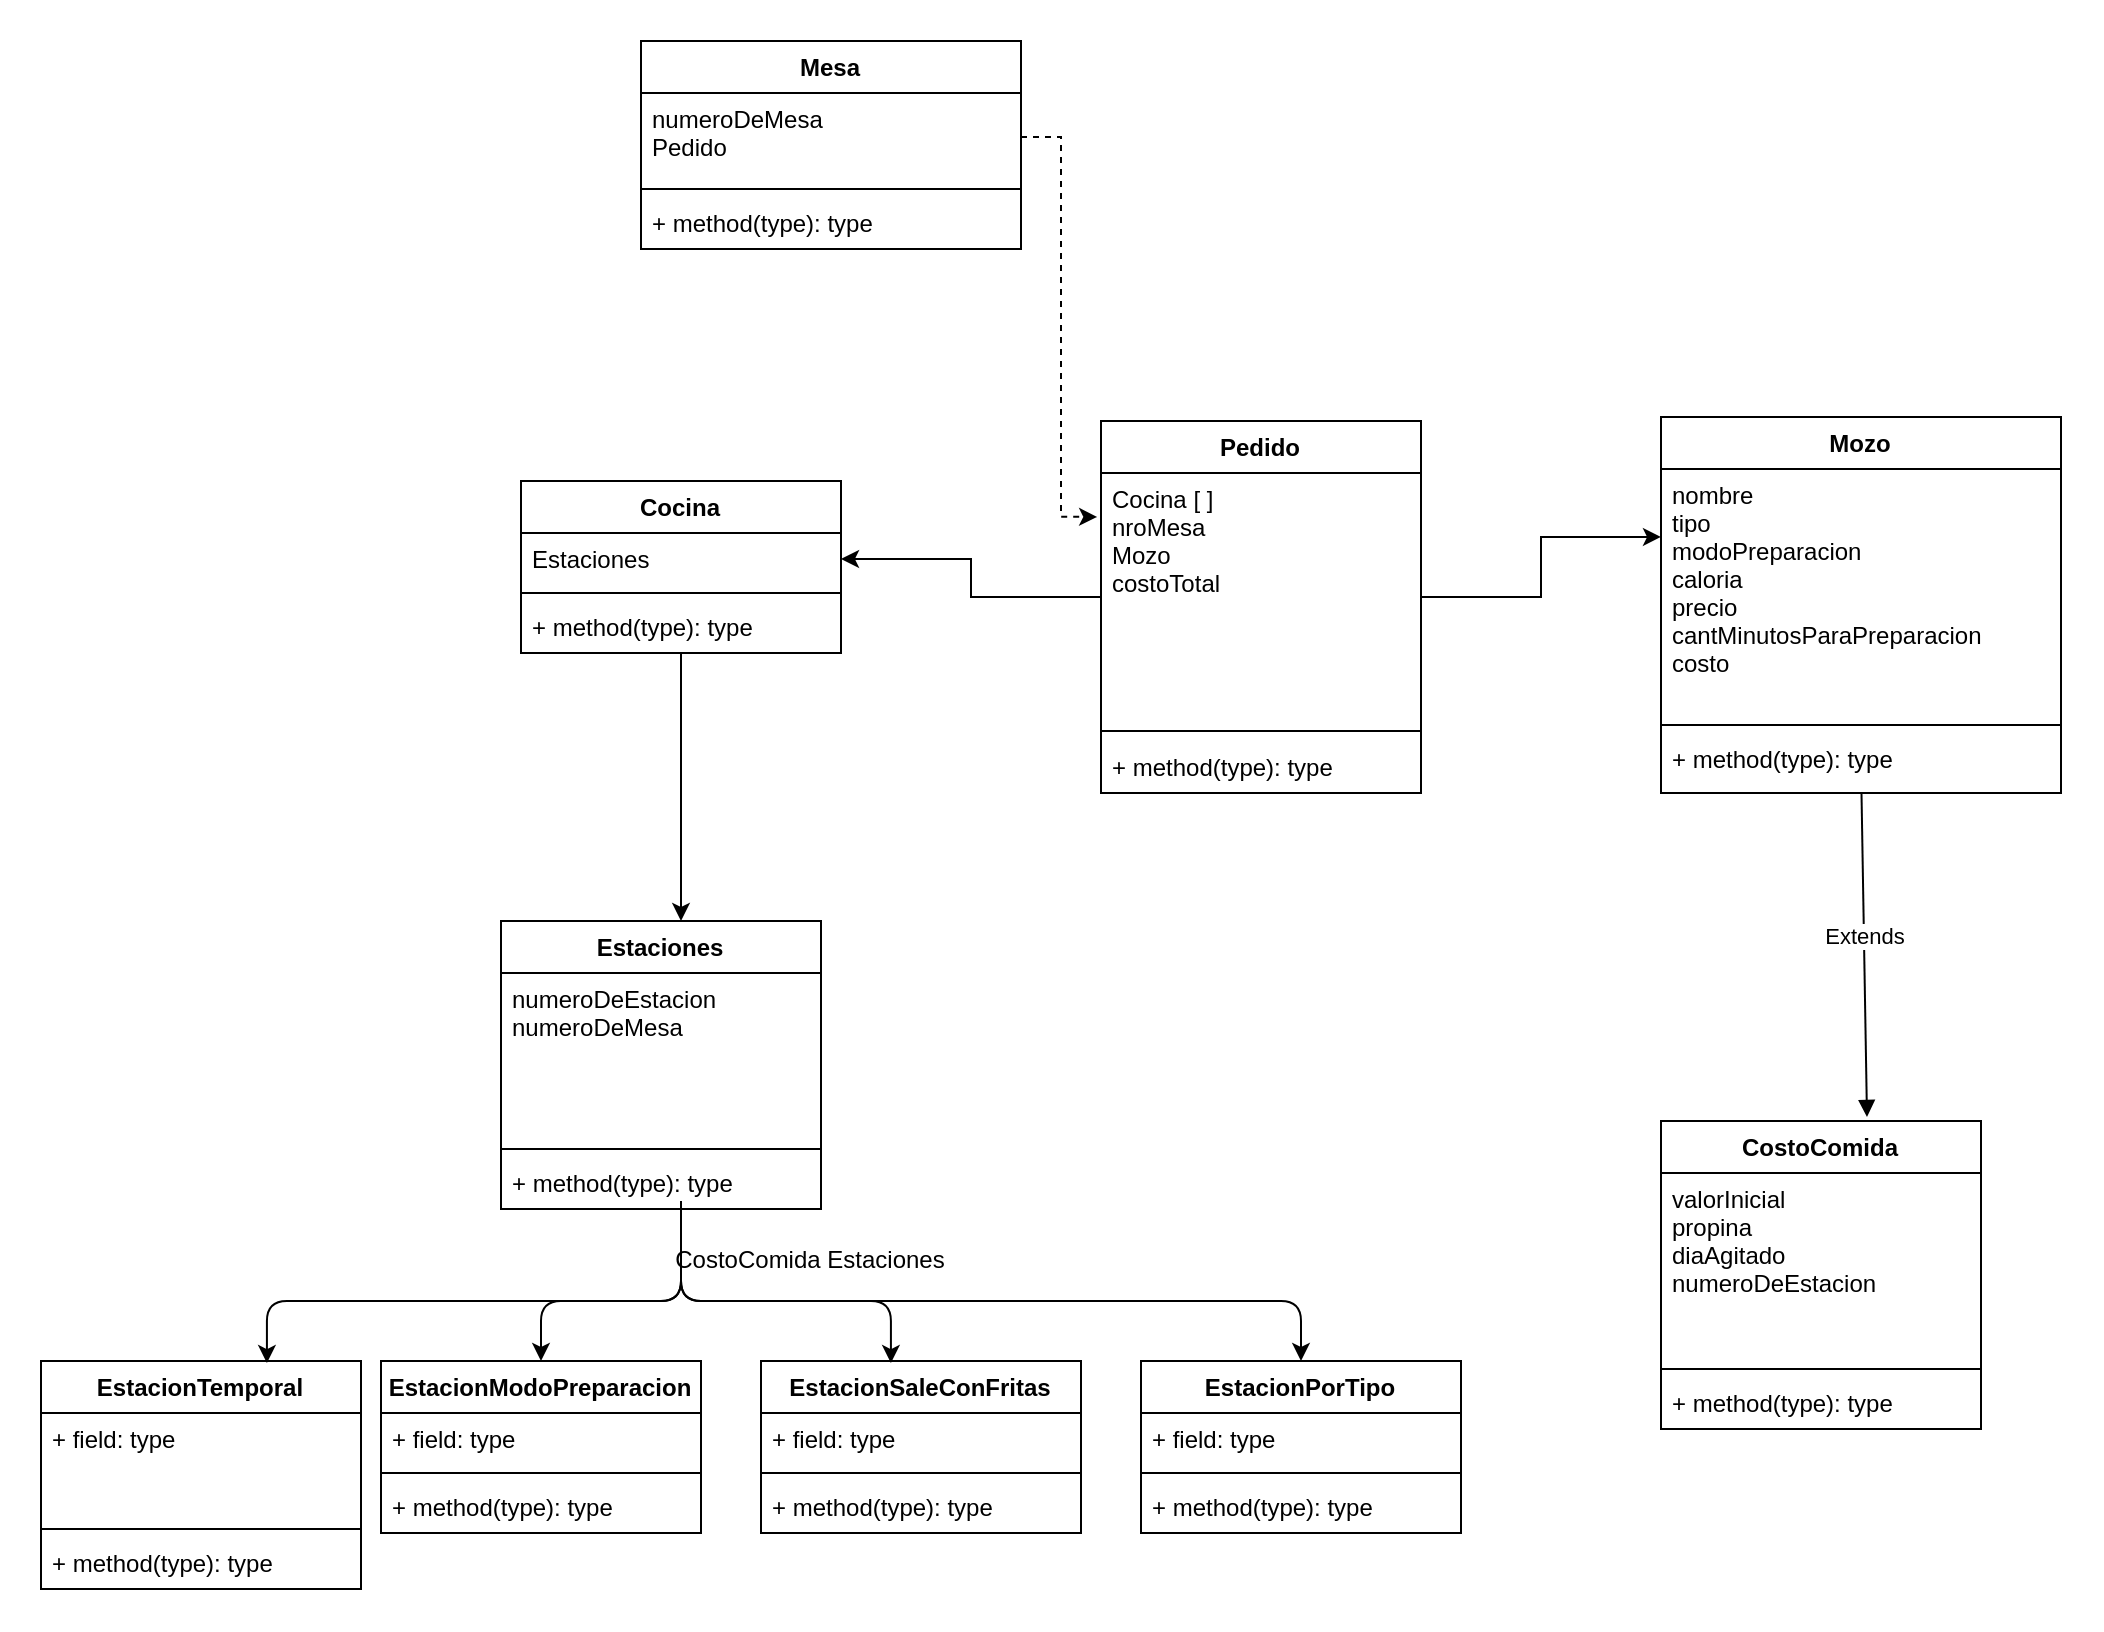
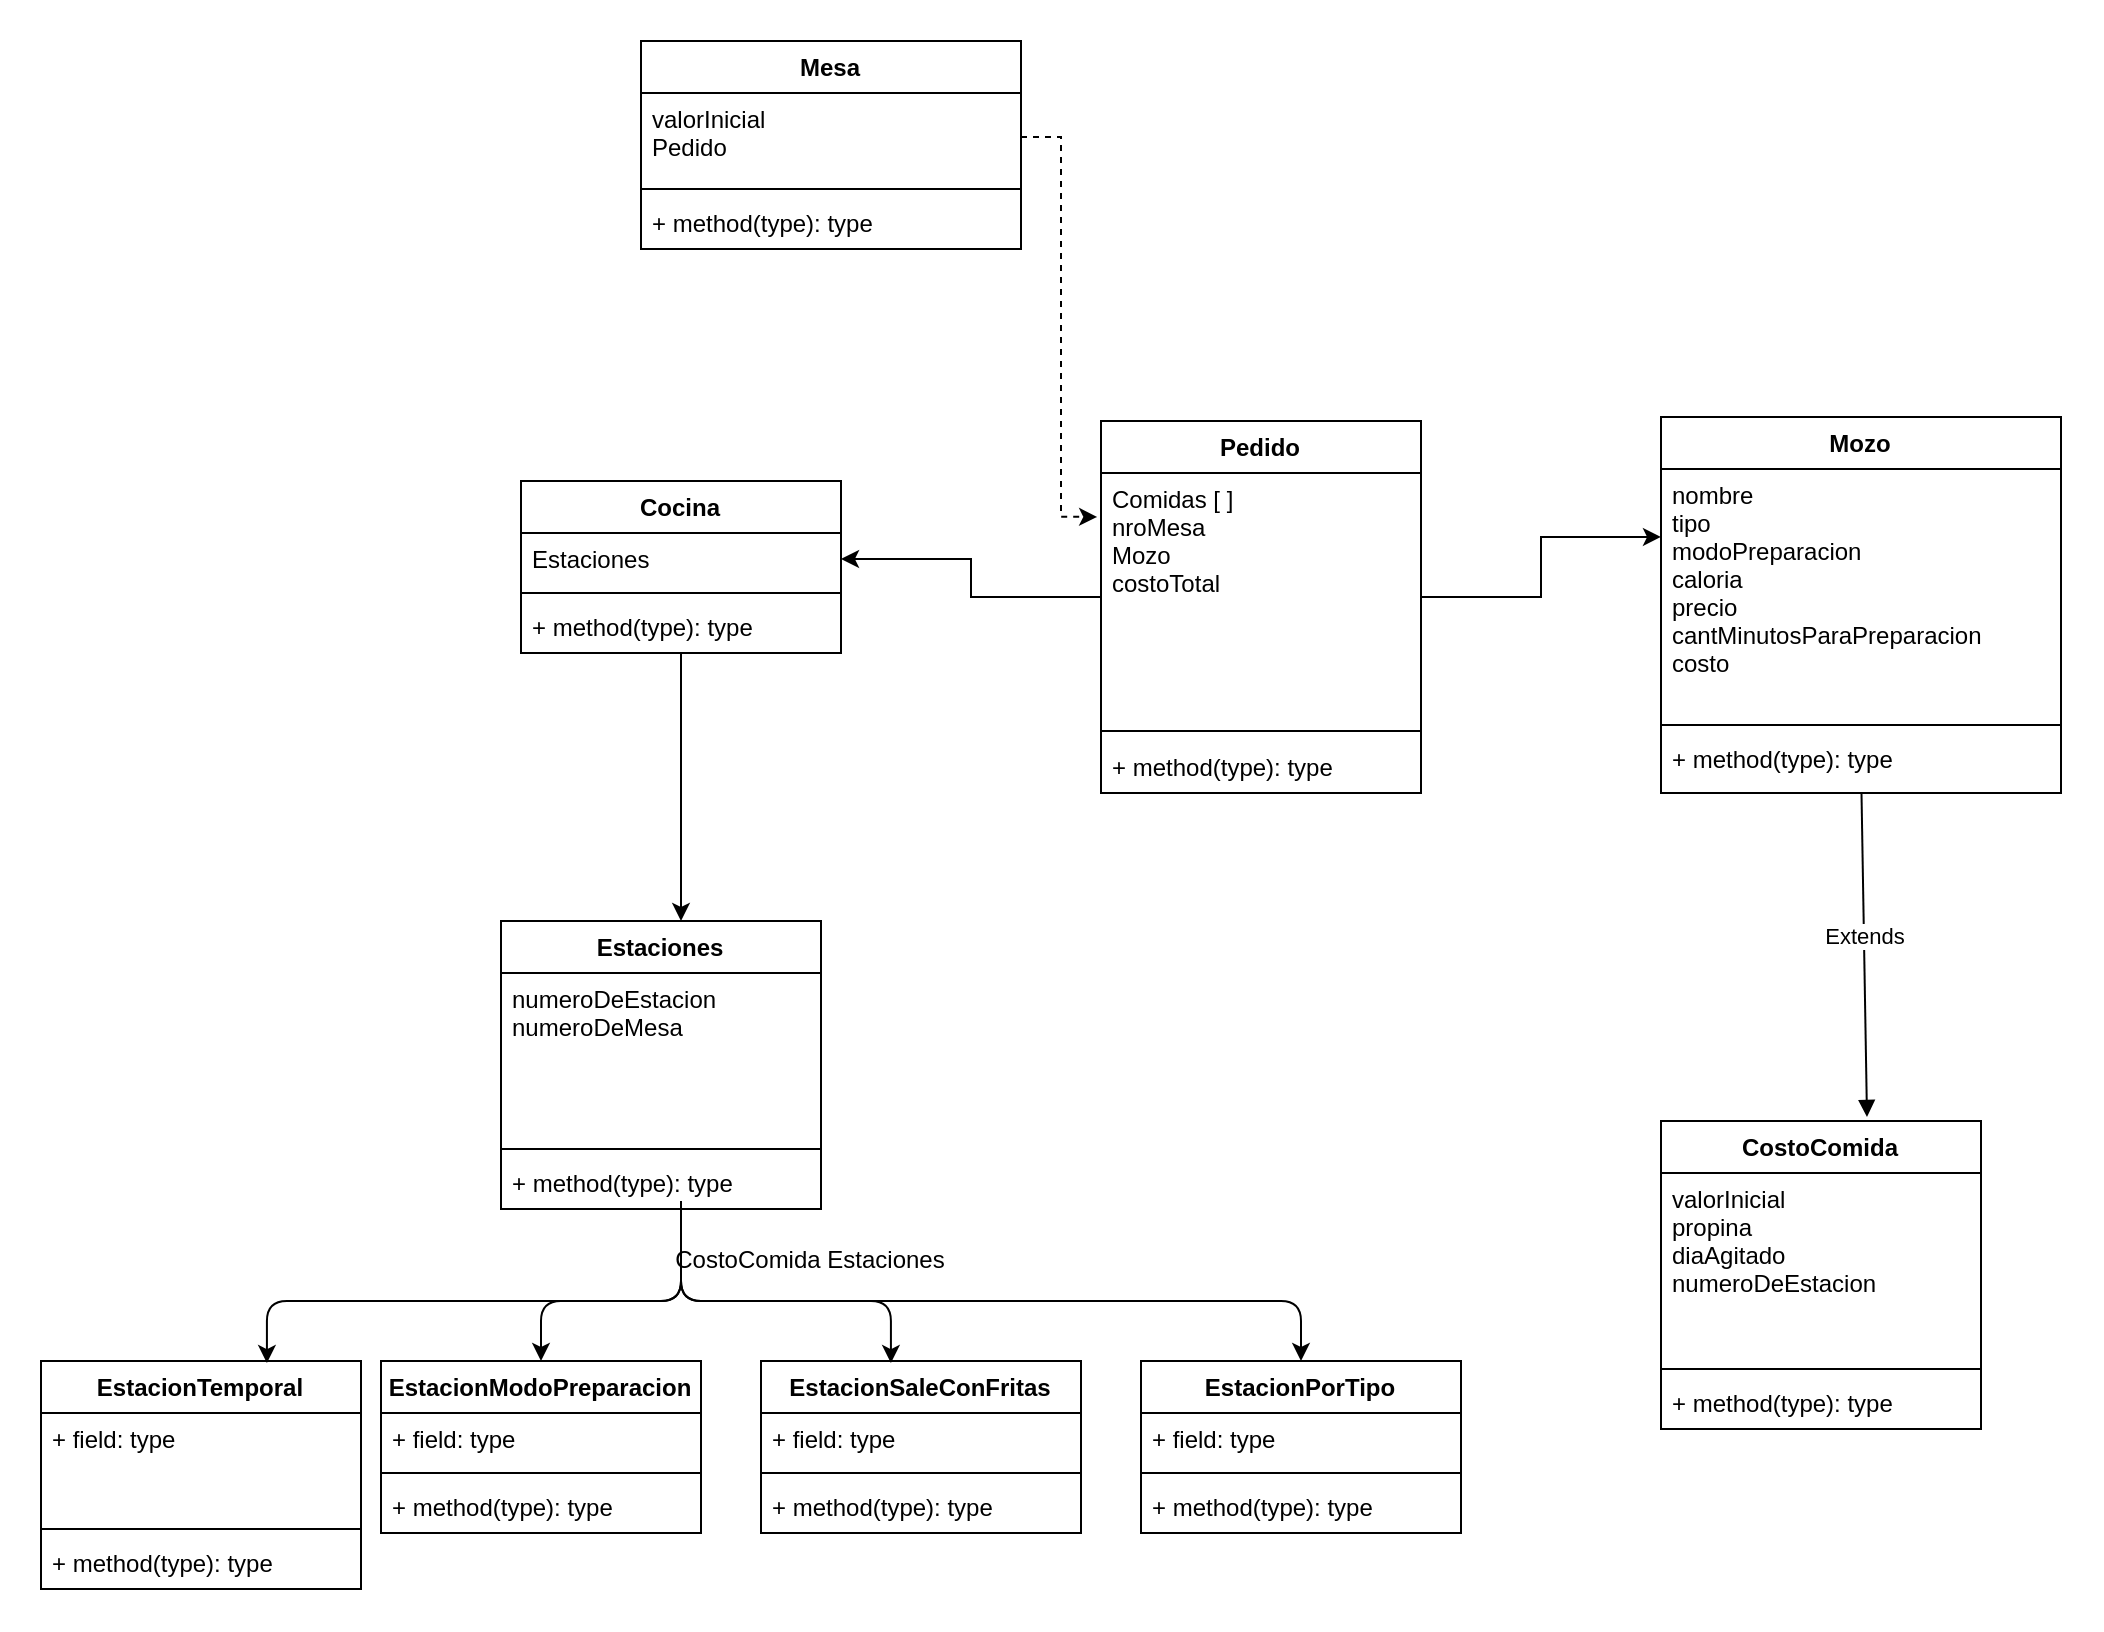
(733, 120) -> (720, 120)
(1170, 500) -> (1177, 500)
